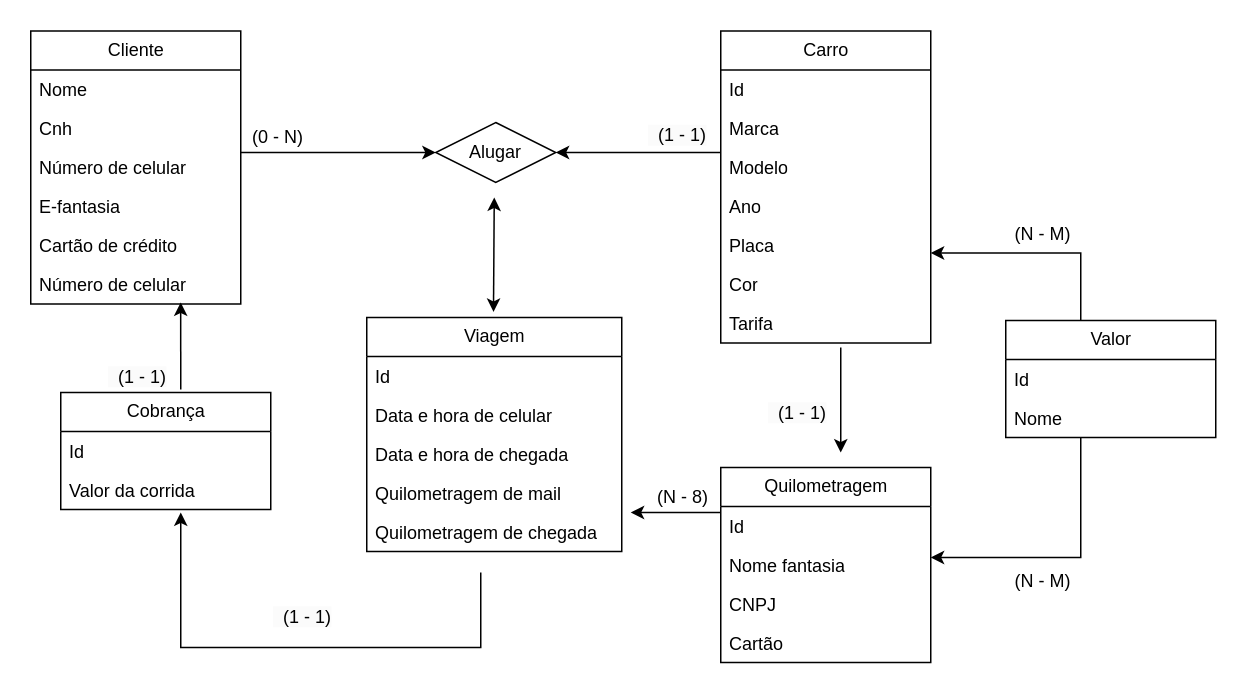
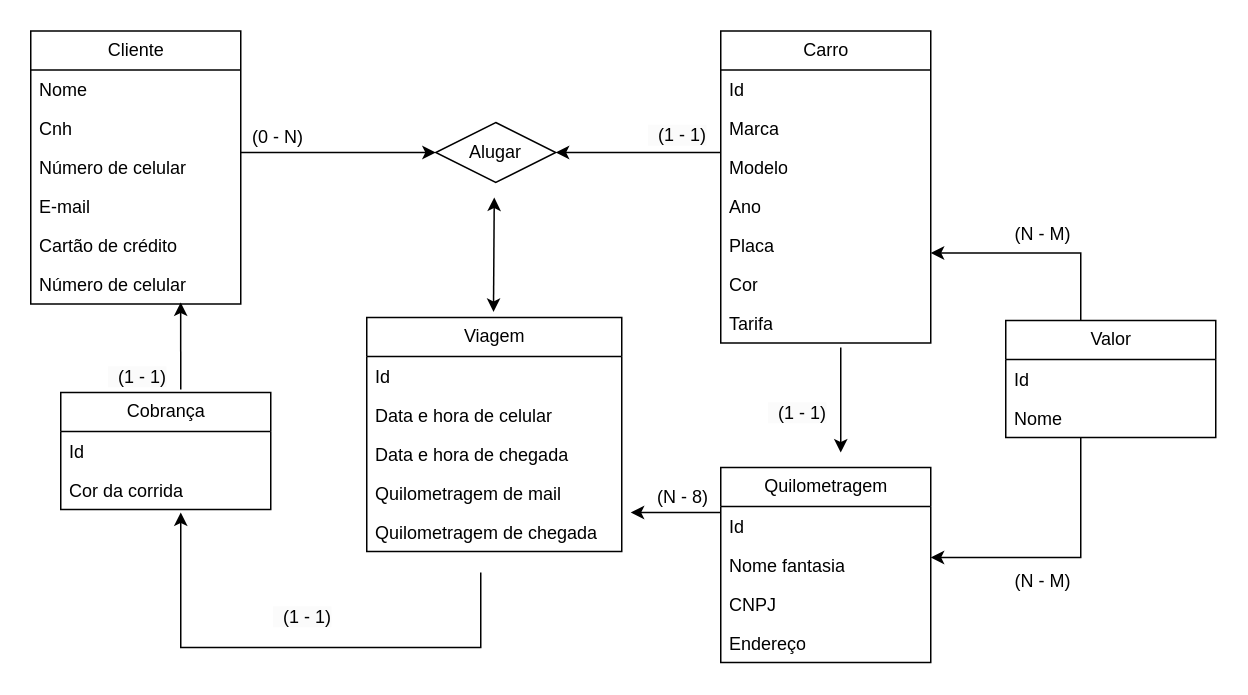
(88, 208) -> (65, 208)
(141, 492) -> (133, 492)
(760, 645) -> (770, 645)
